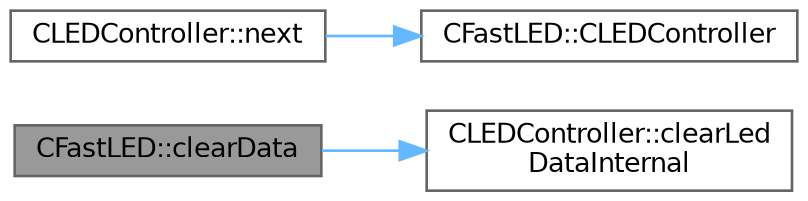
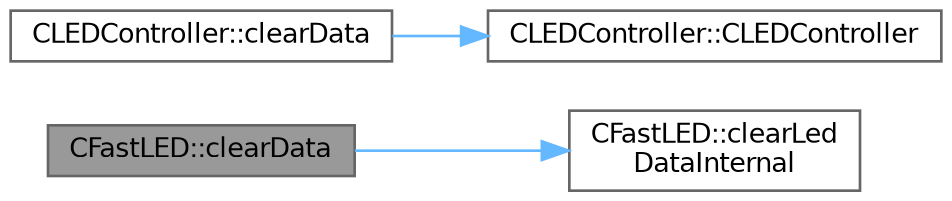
(168, 36) -> (201, 36)
(609, 36) -> (715, 36)
(609, 151) -> (715, 151)
